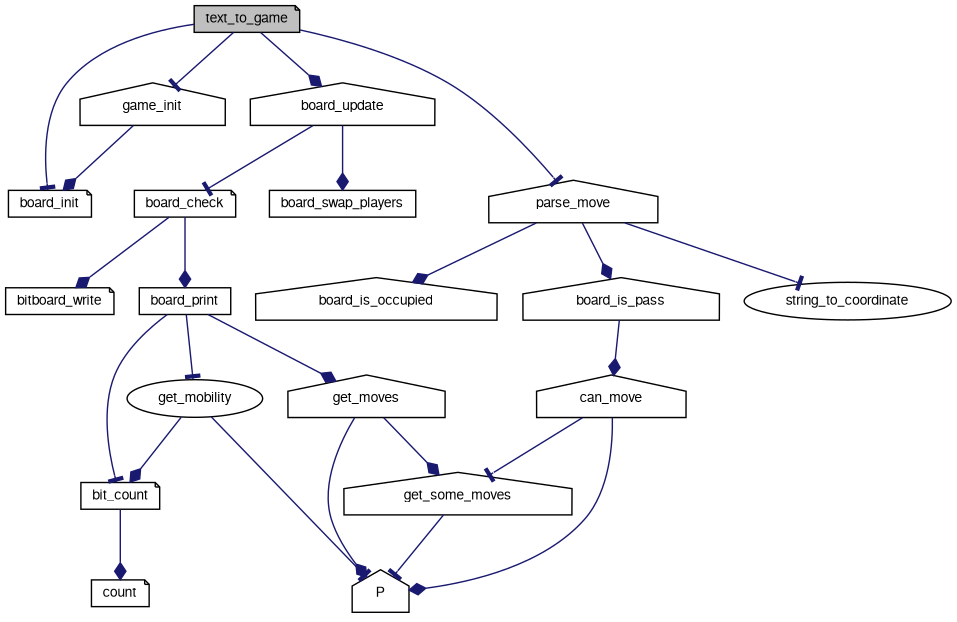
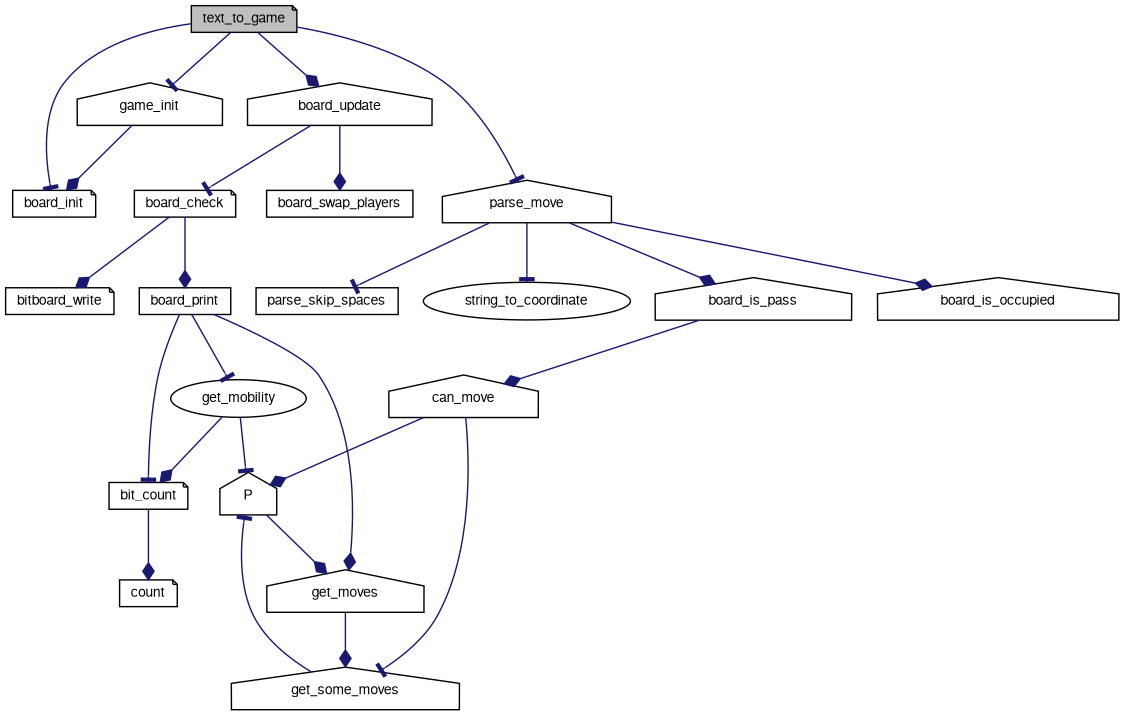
none -> (327, 301)
(328, 492) -> (290, 538)
